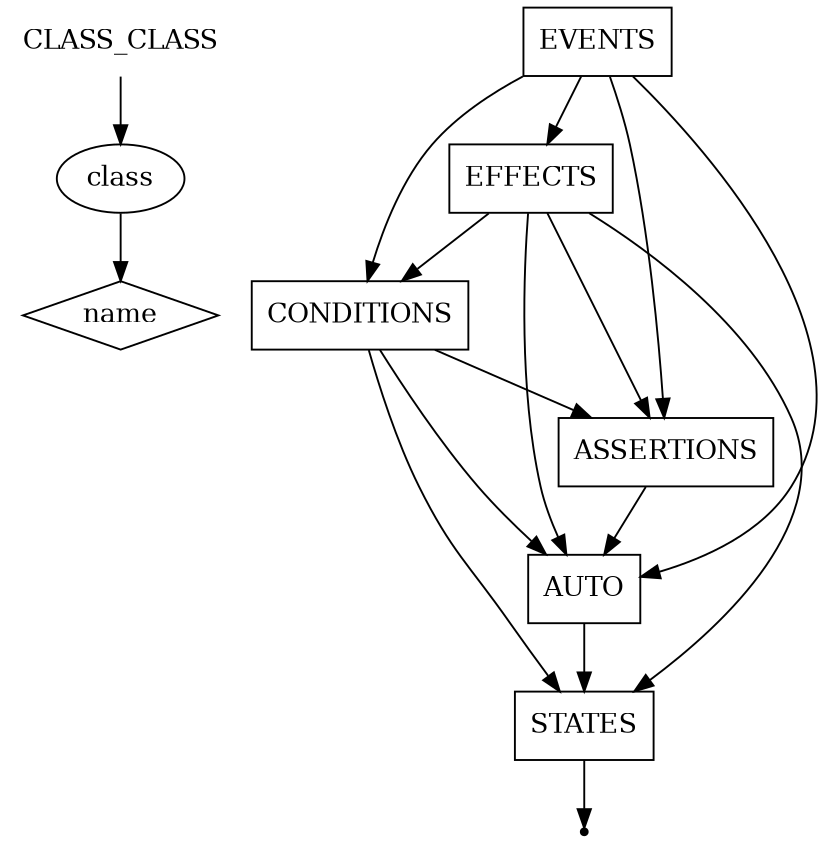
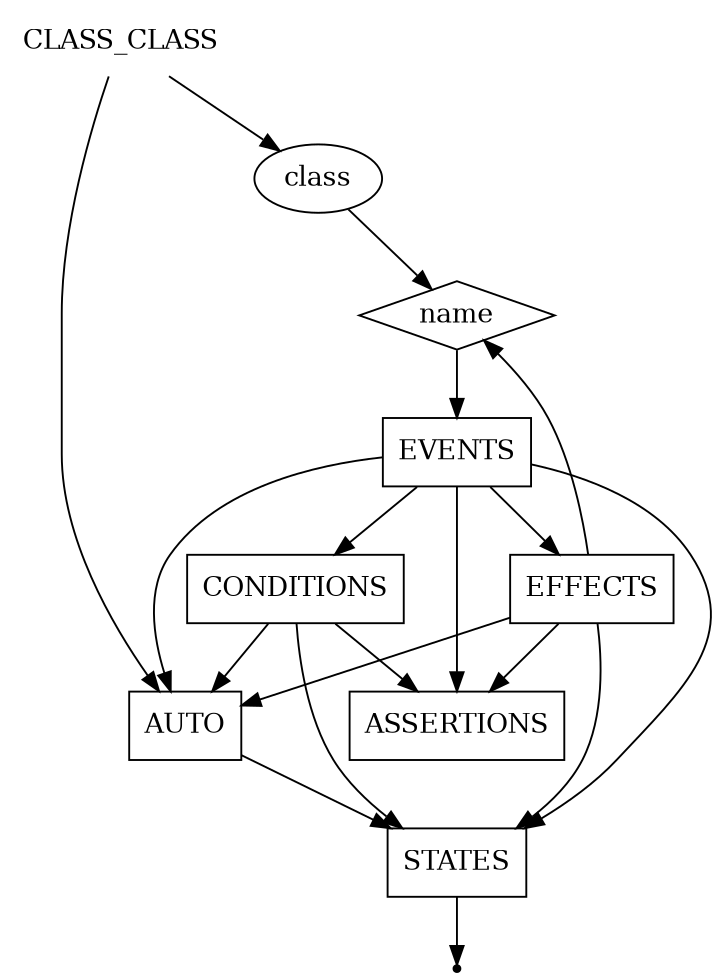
(453, 241) -> (561, 445)
none -> (457, 374)
(630, 513) -> (62, 383)
none -> (709, 625)
